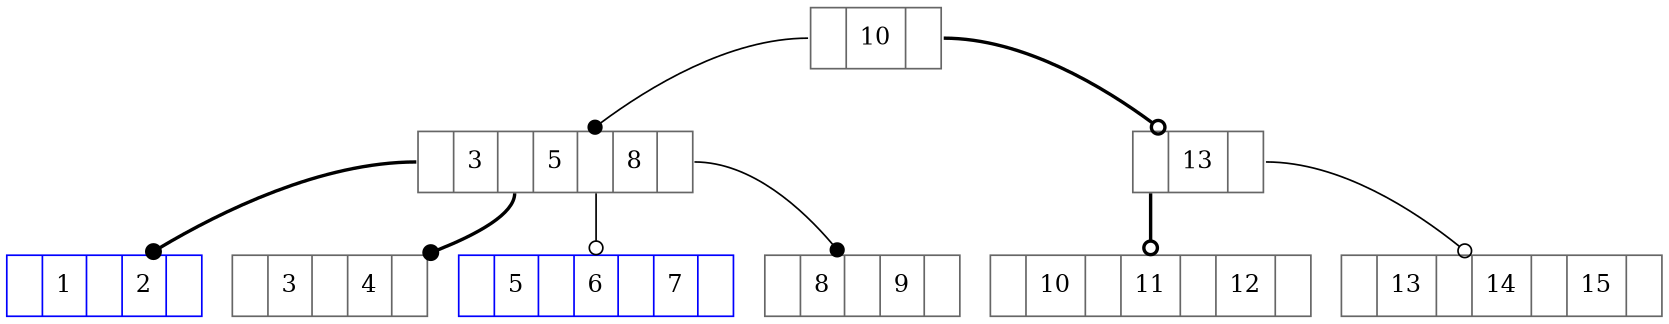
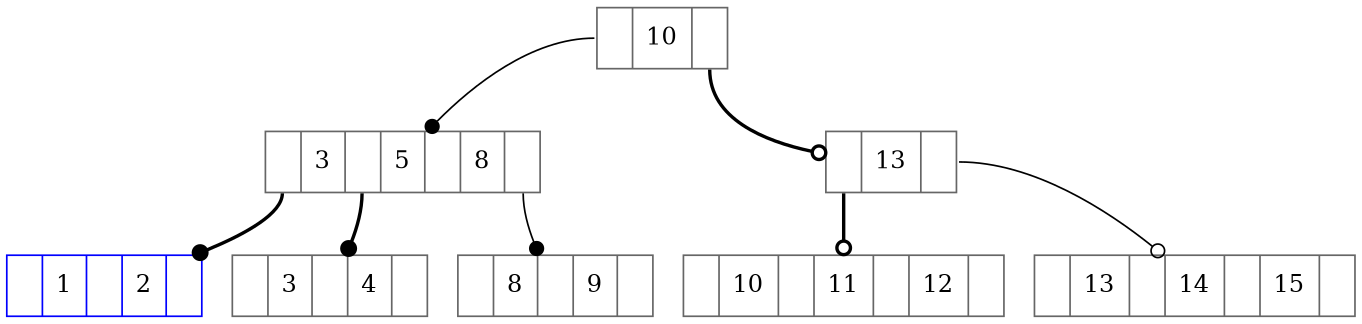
(596, 286) -> none
